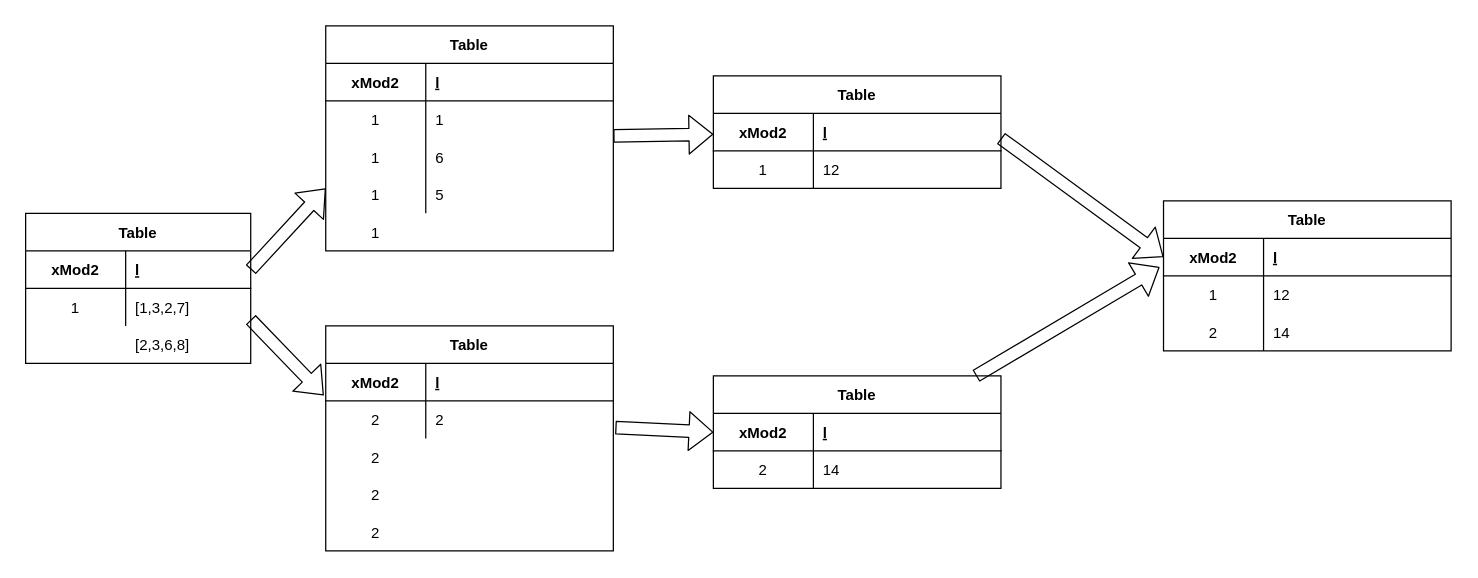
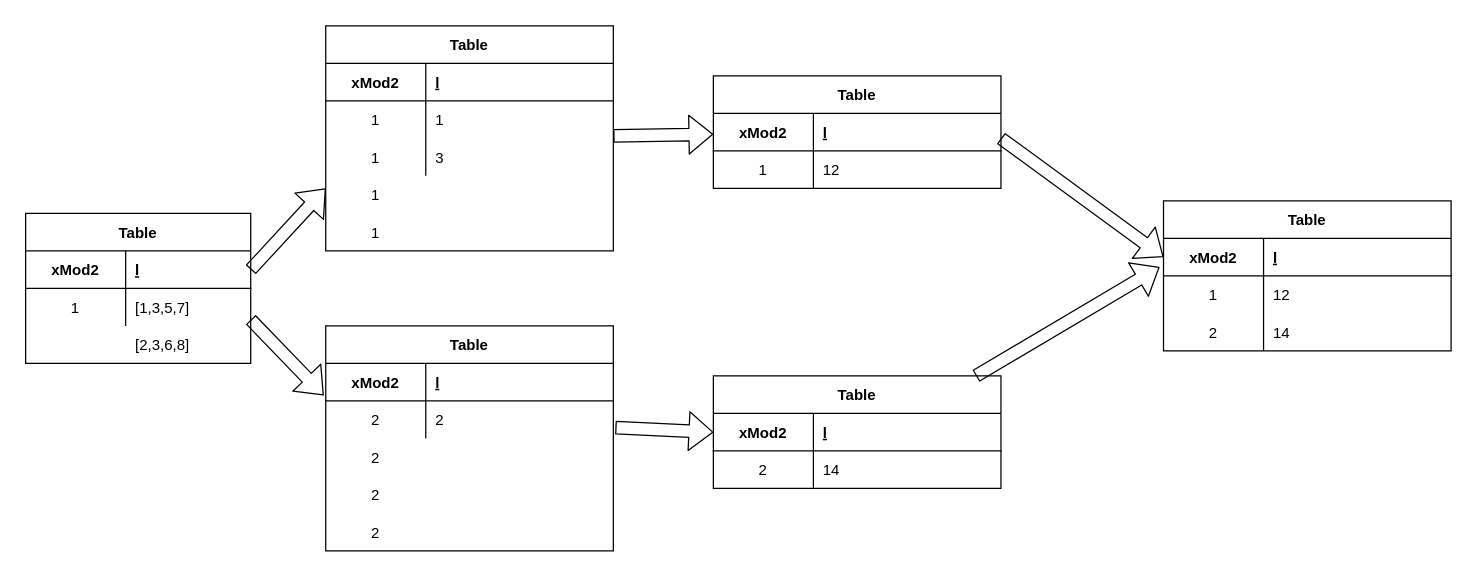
(439, 158) -> (439, 158)
(519, 194) -> none
(167, 308) -> (167, 308)
